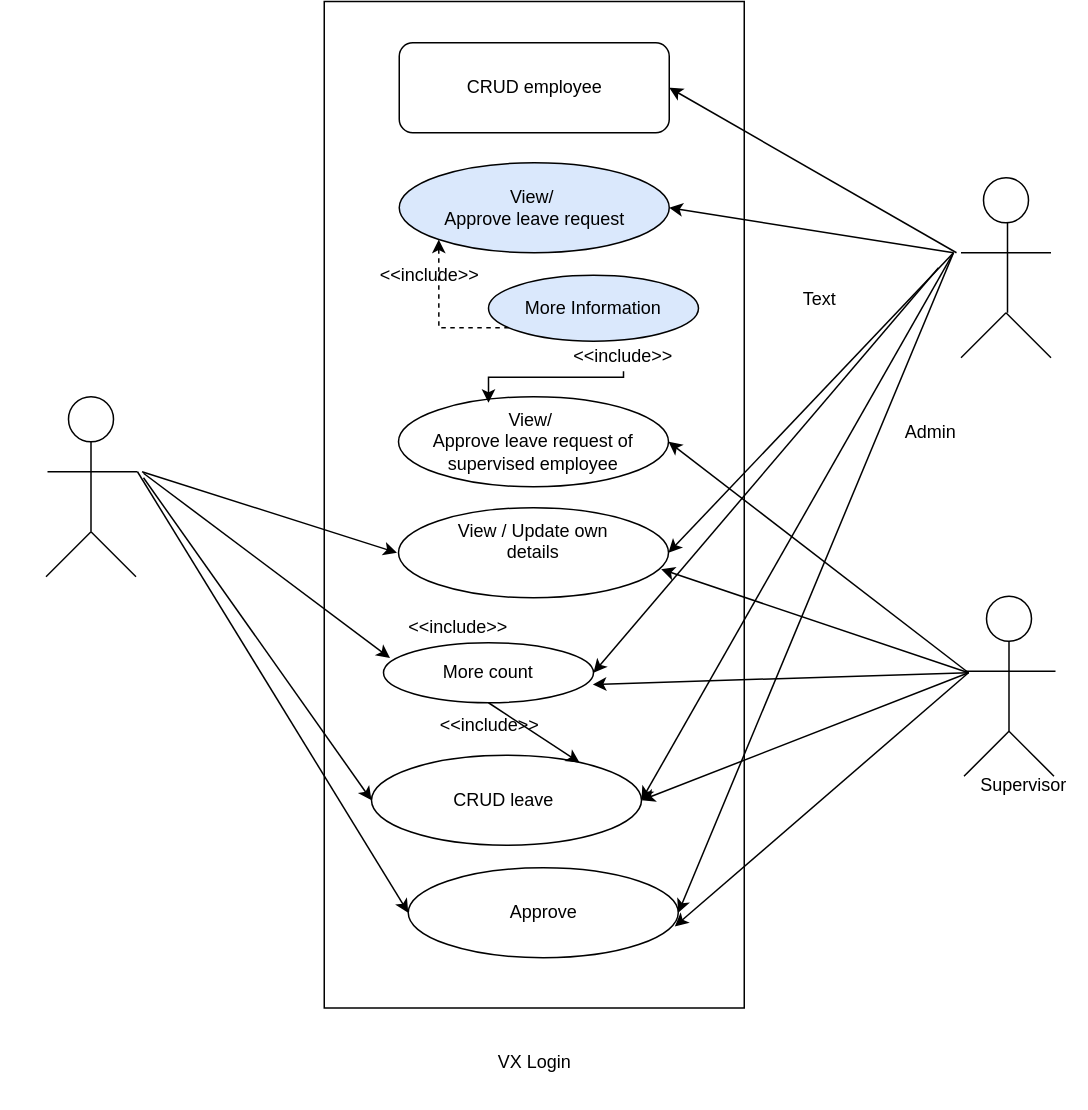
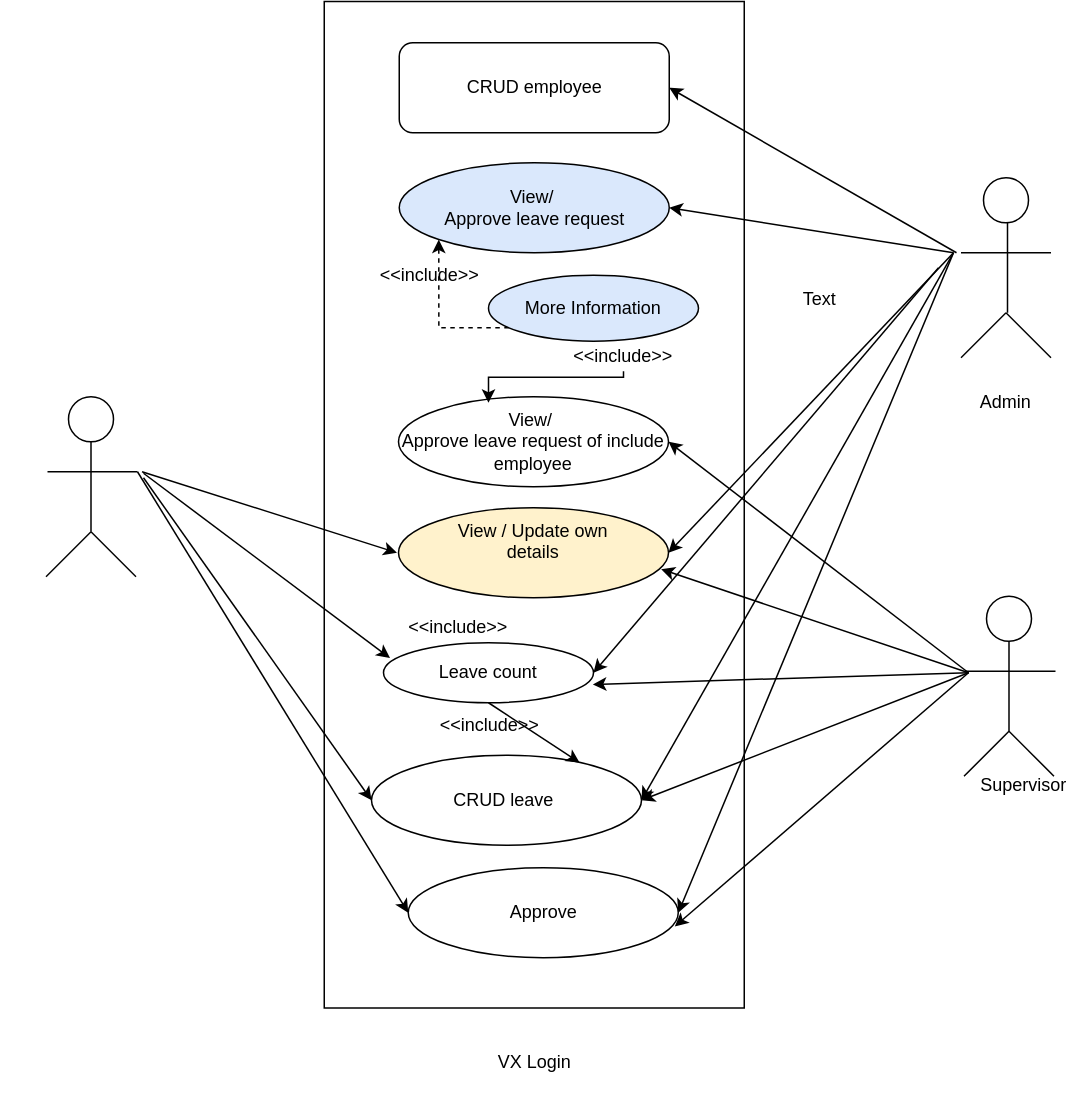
(931, 433) -> (1006, 403)
(533, 442) -> (533, 442)
(533, 553) -> (533, 553)
(488, 673) -> (488, 673)
